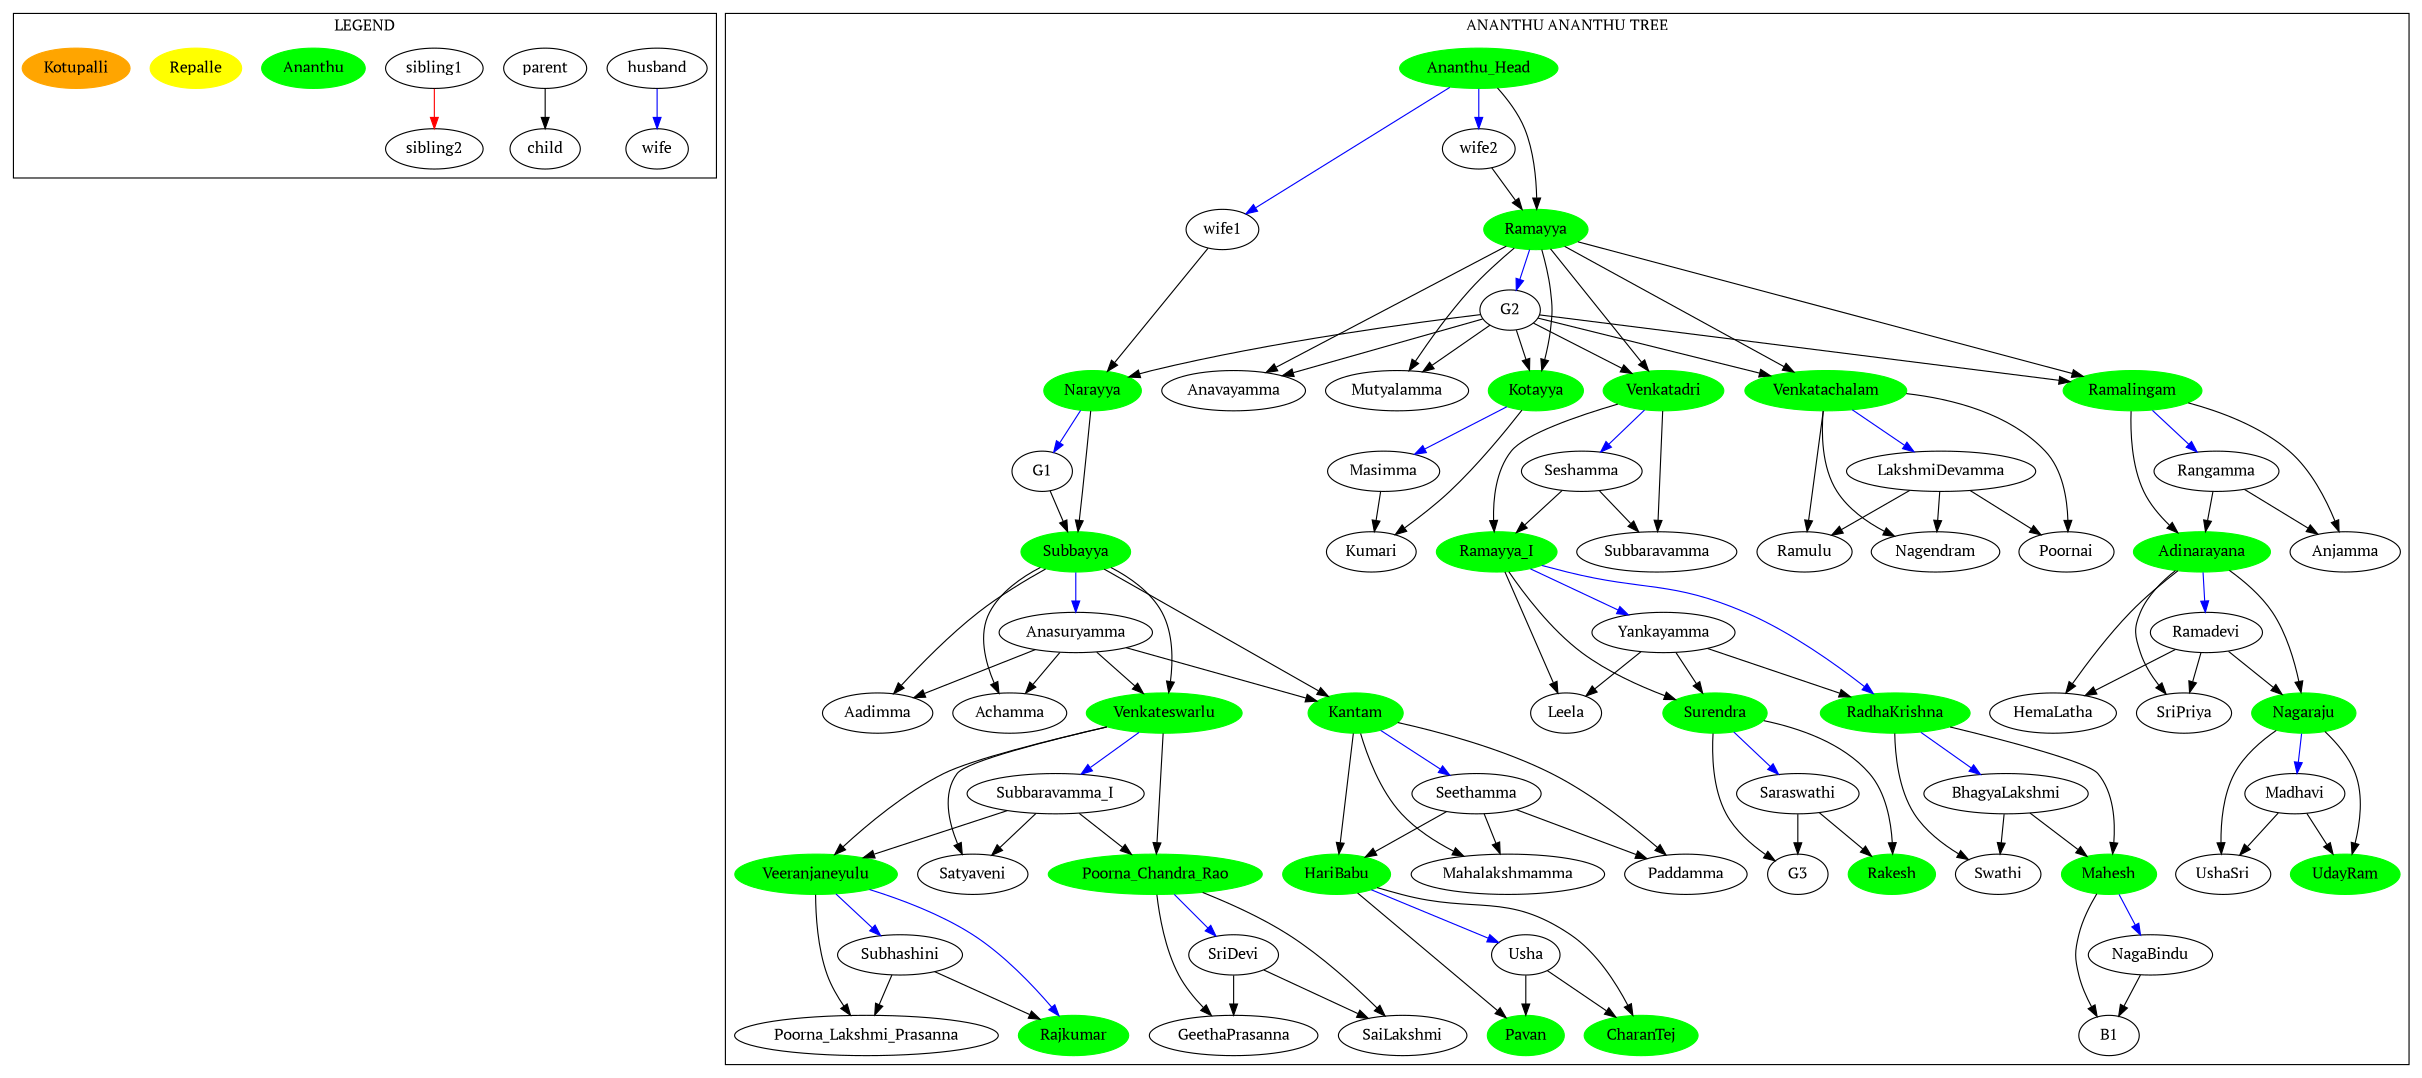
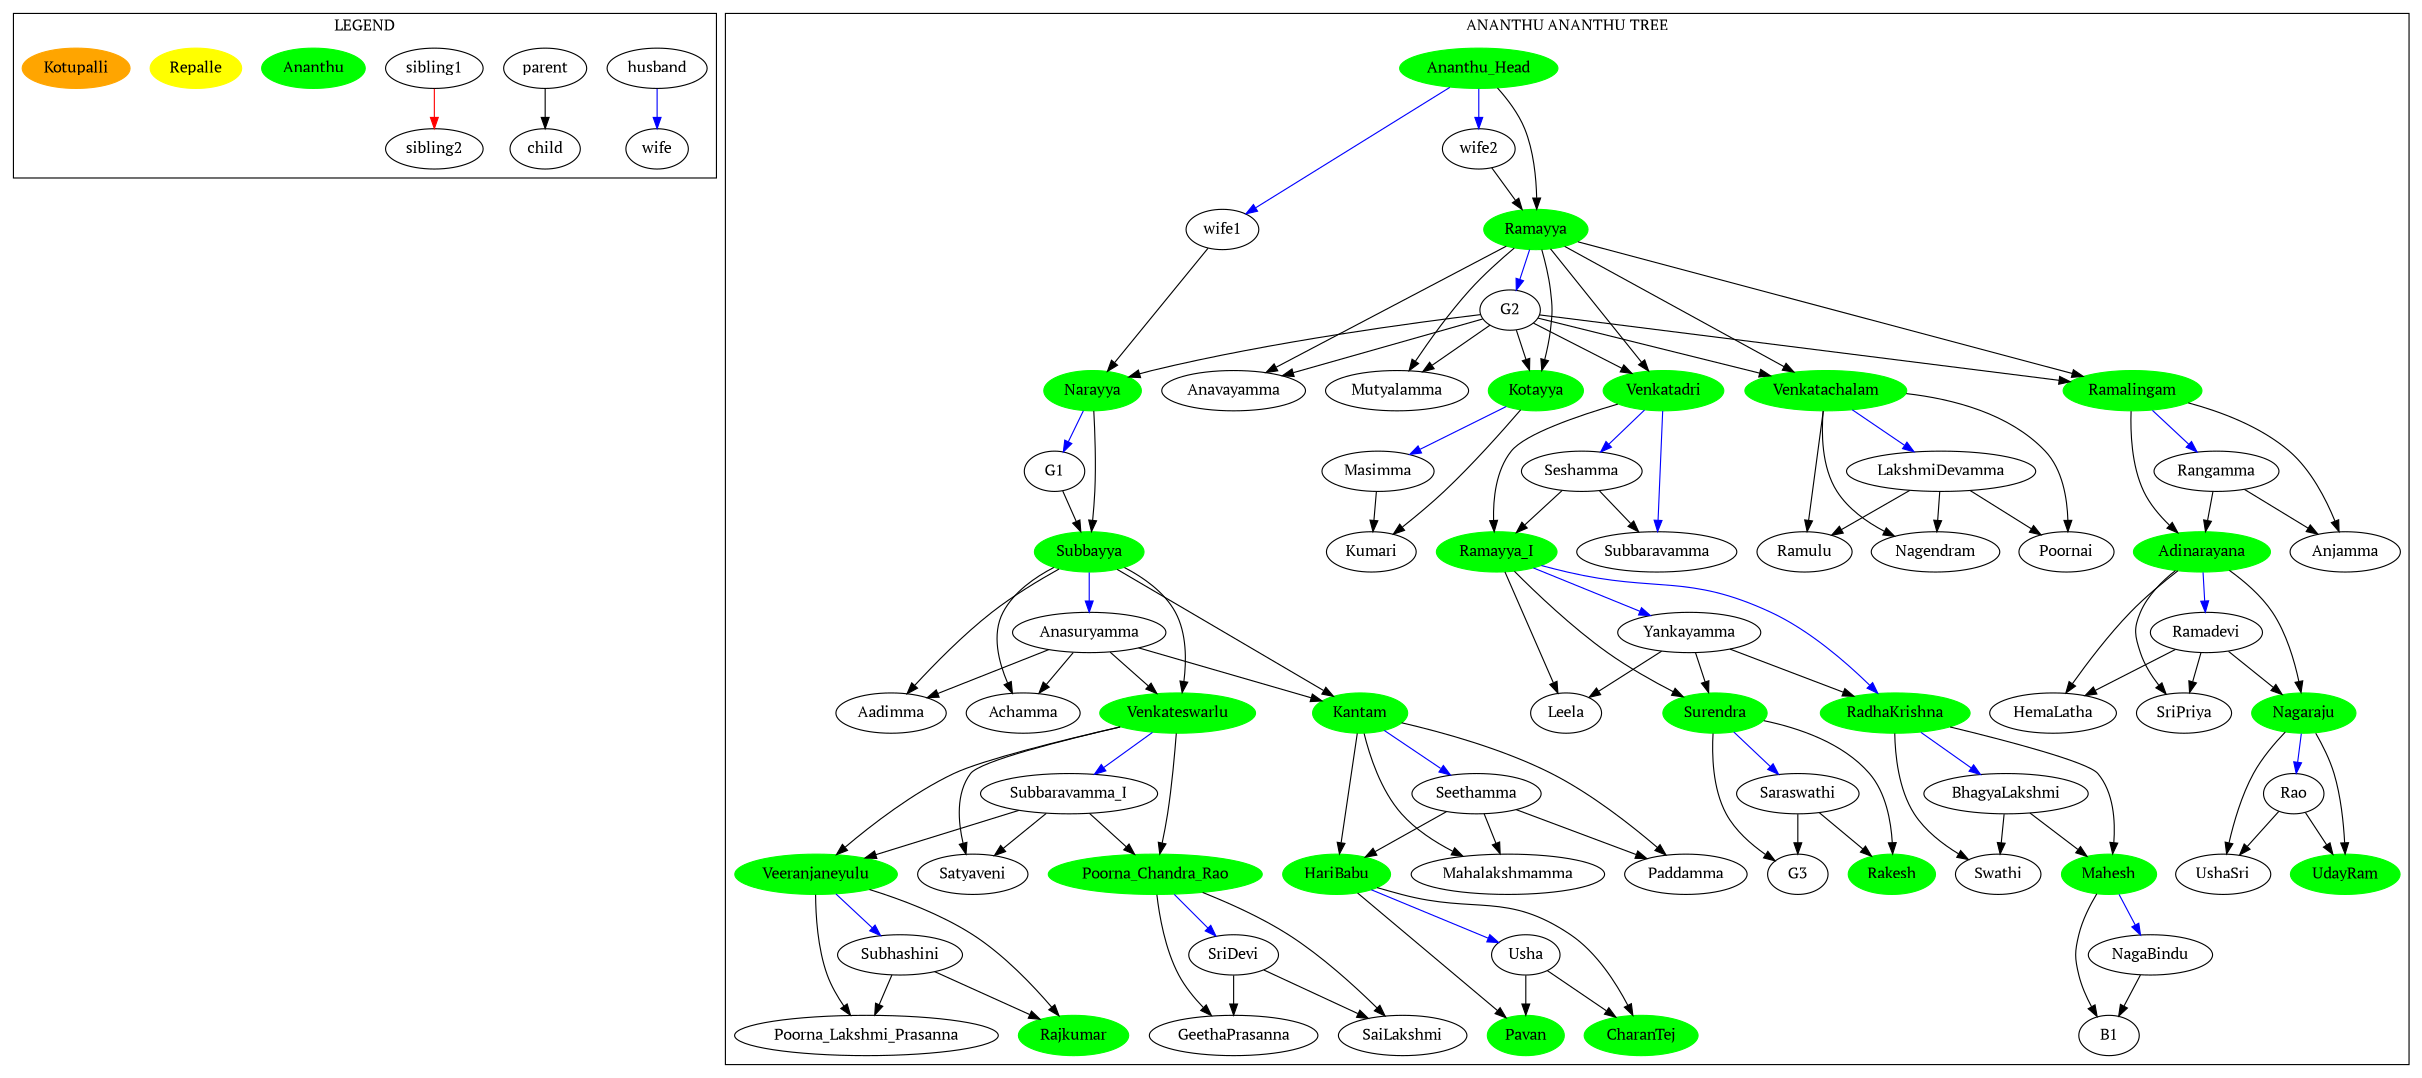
(1660, 466) -> (1660, 466)
(2295, 794) -> (2294, 794)
(970, 933) -> (970, 933)
